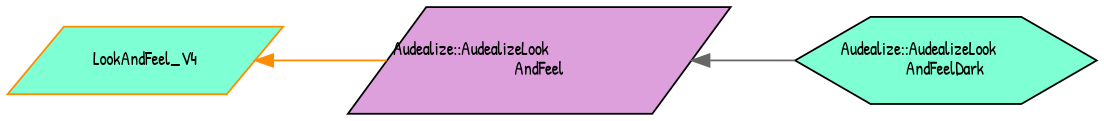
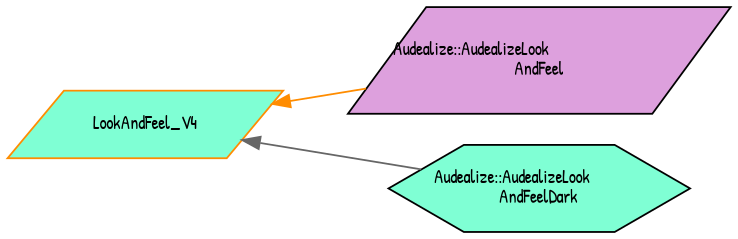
(753, 60) -> (341, 156)
